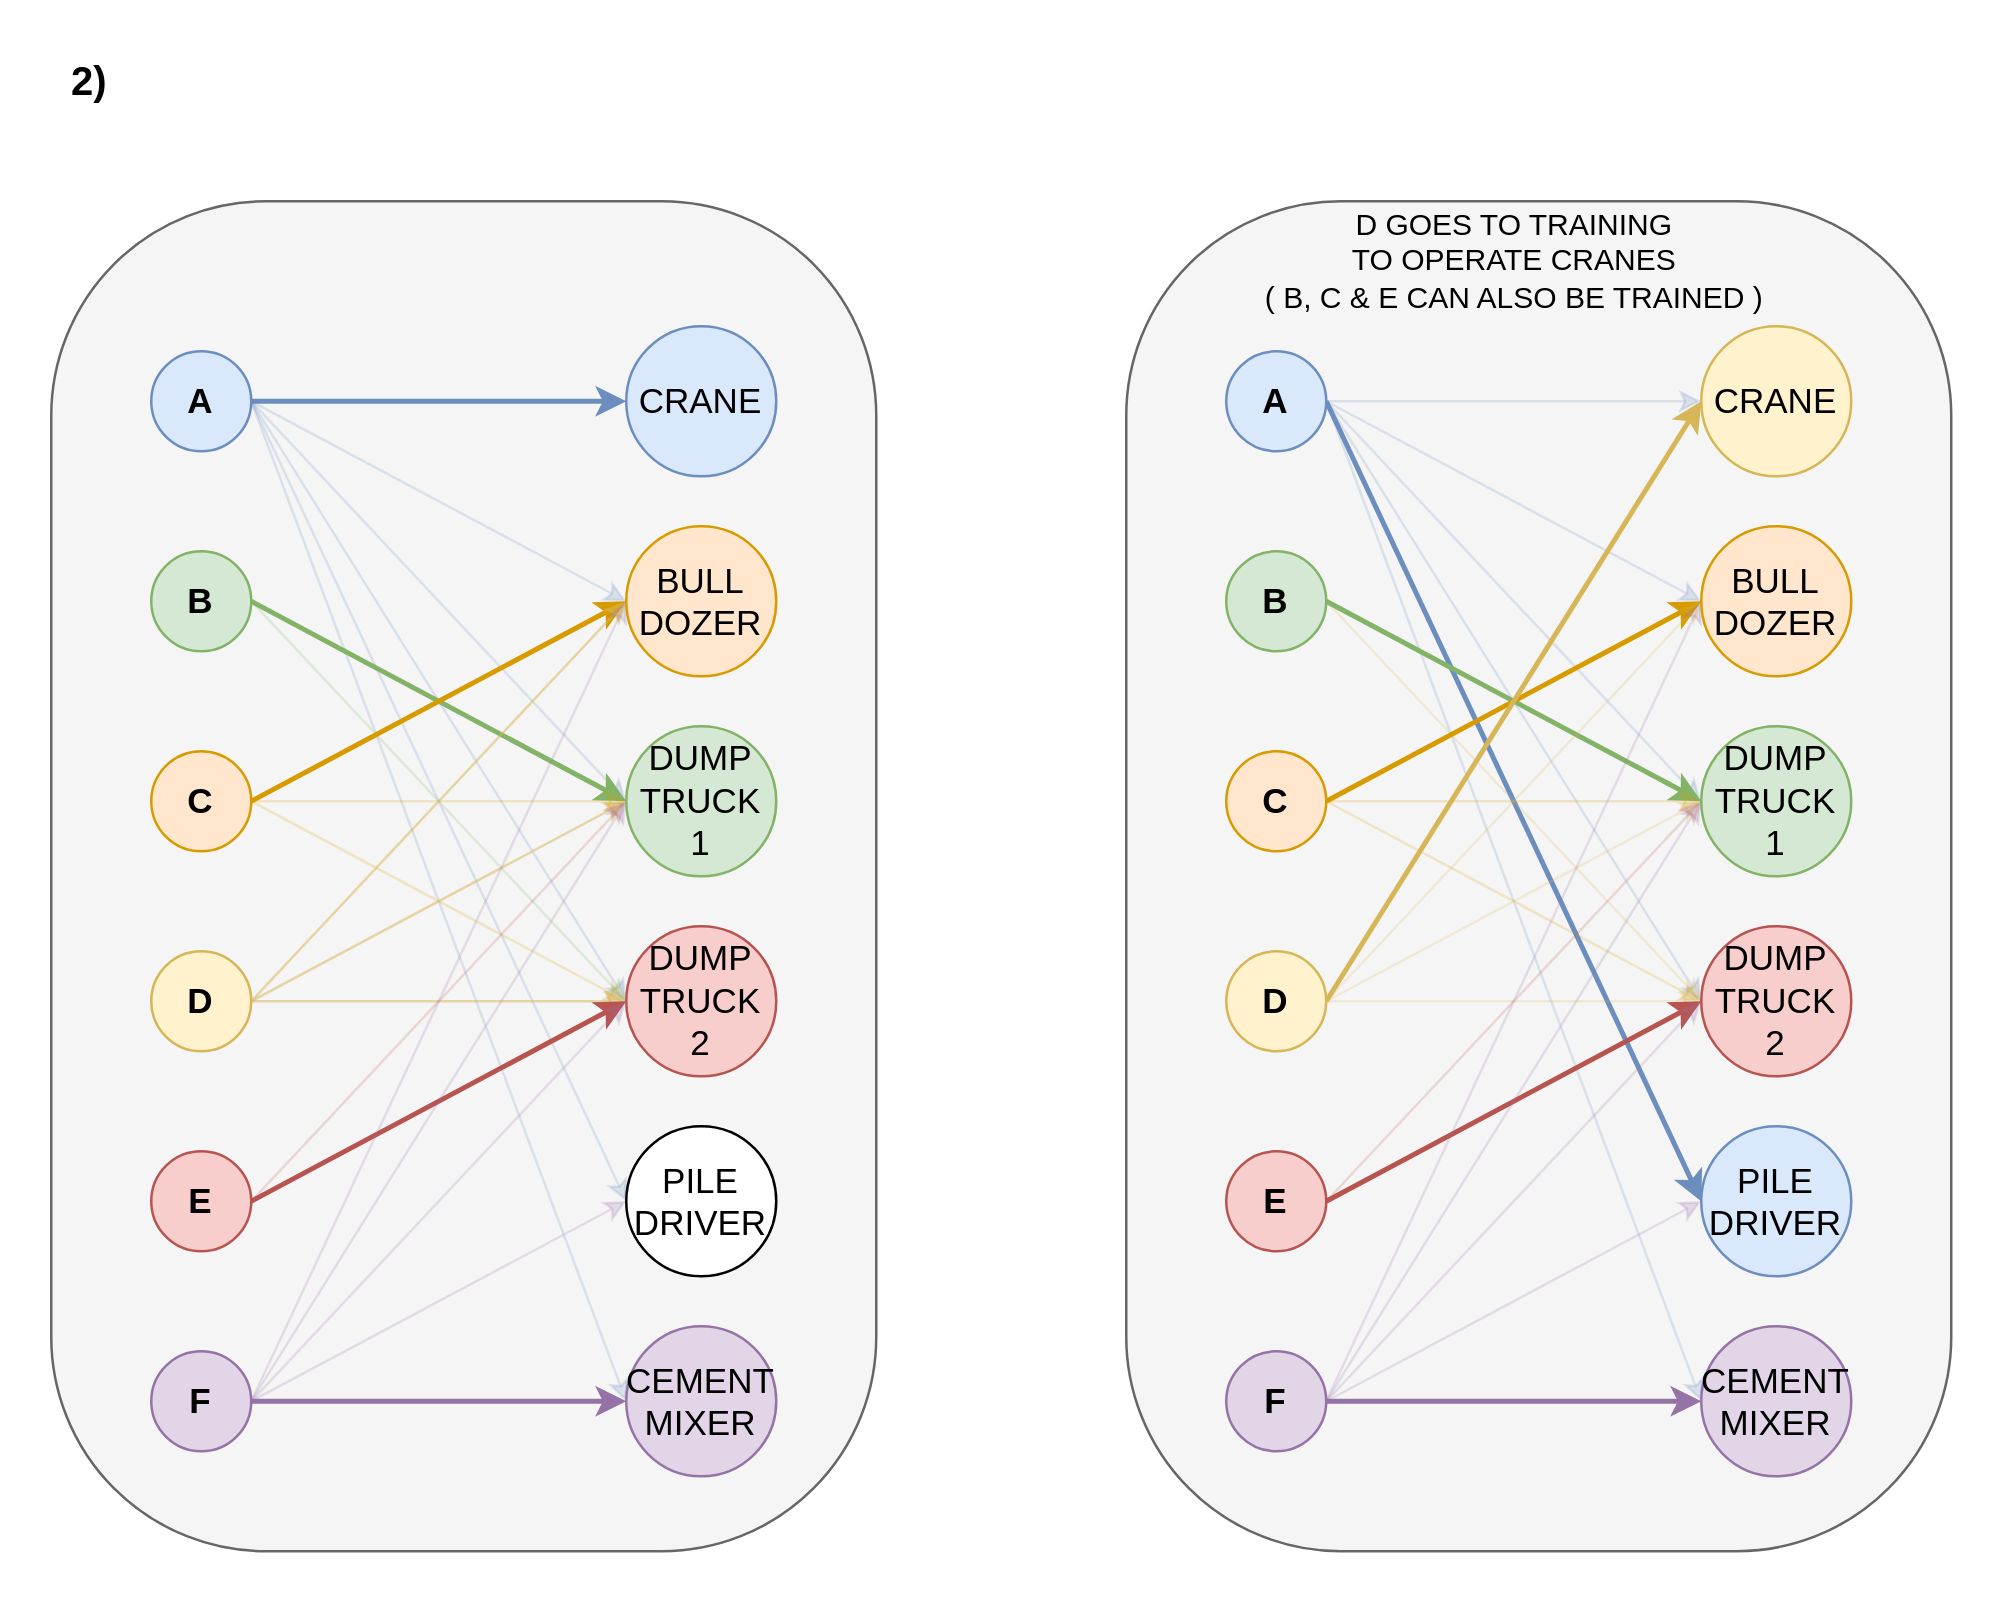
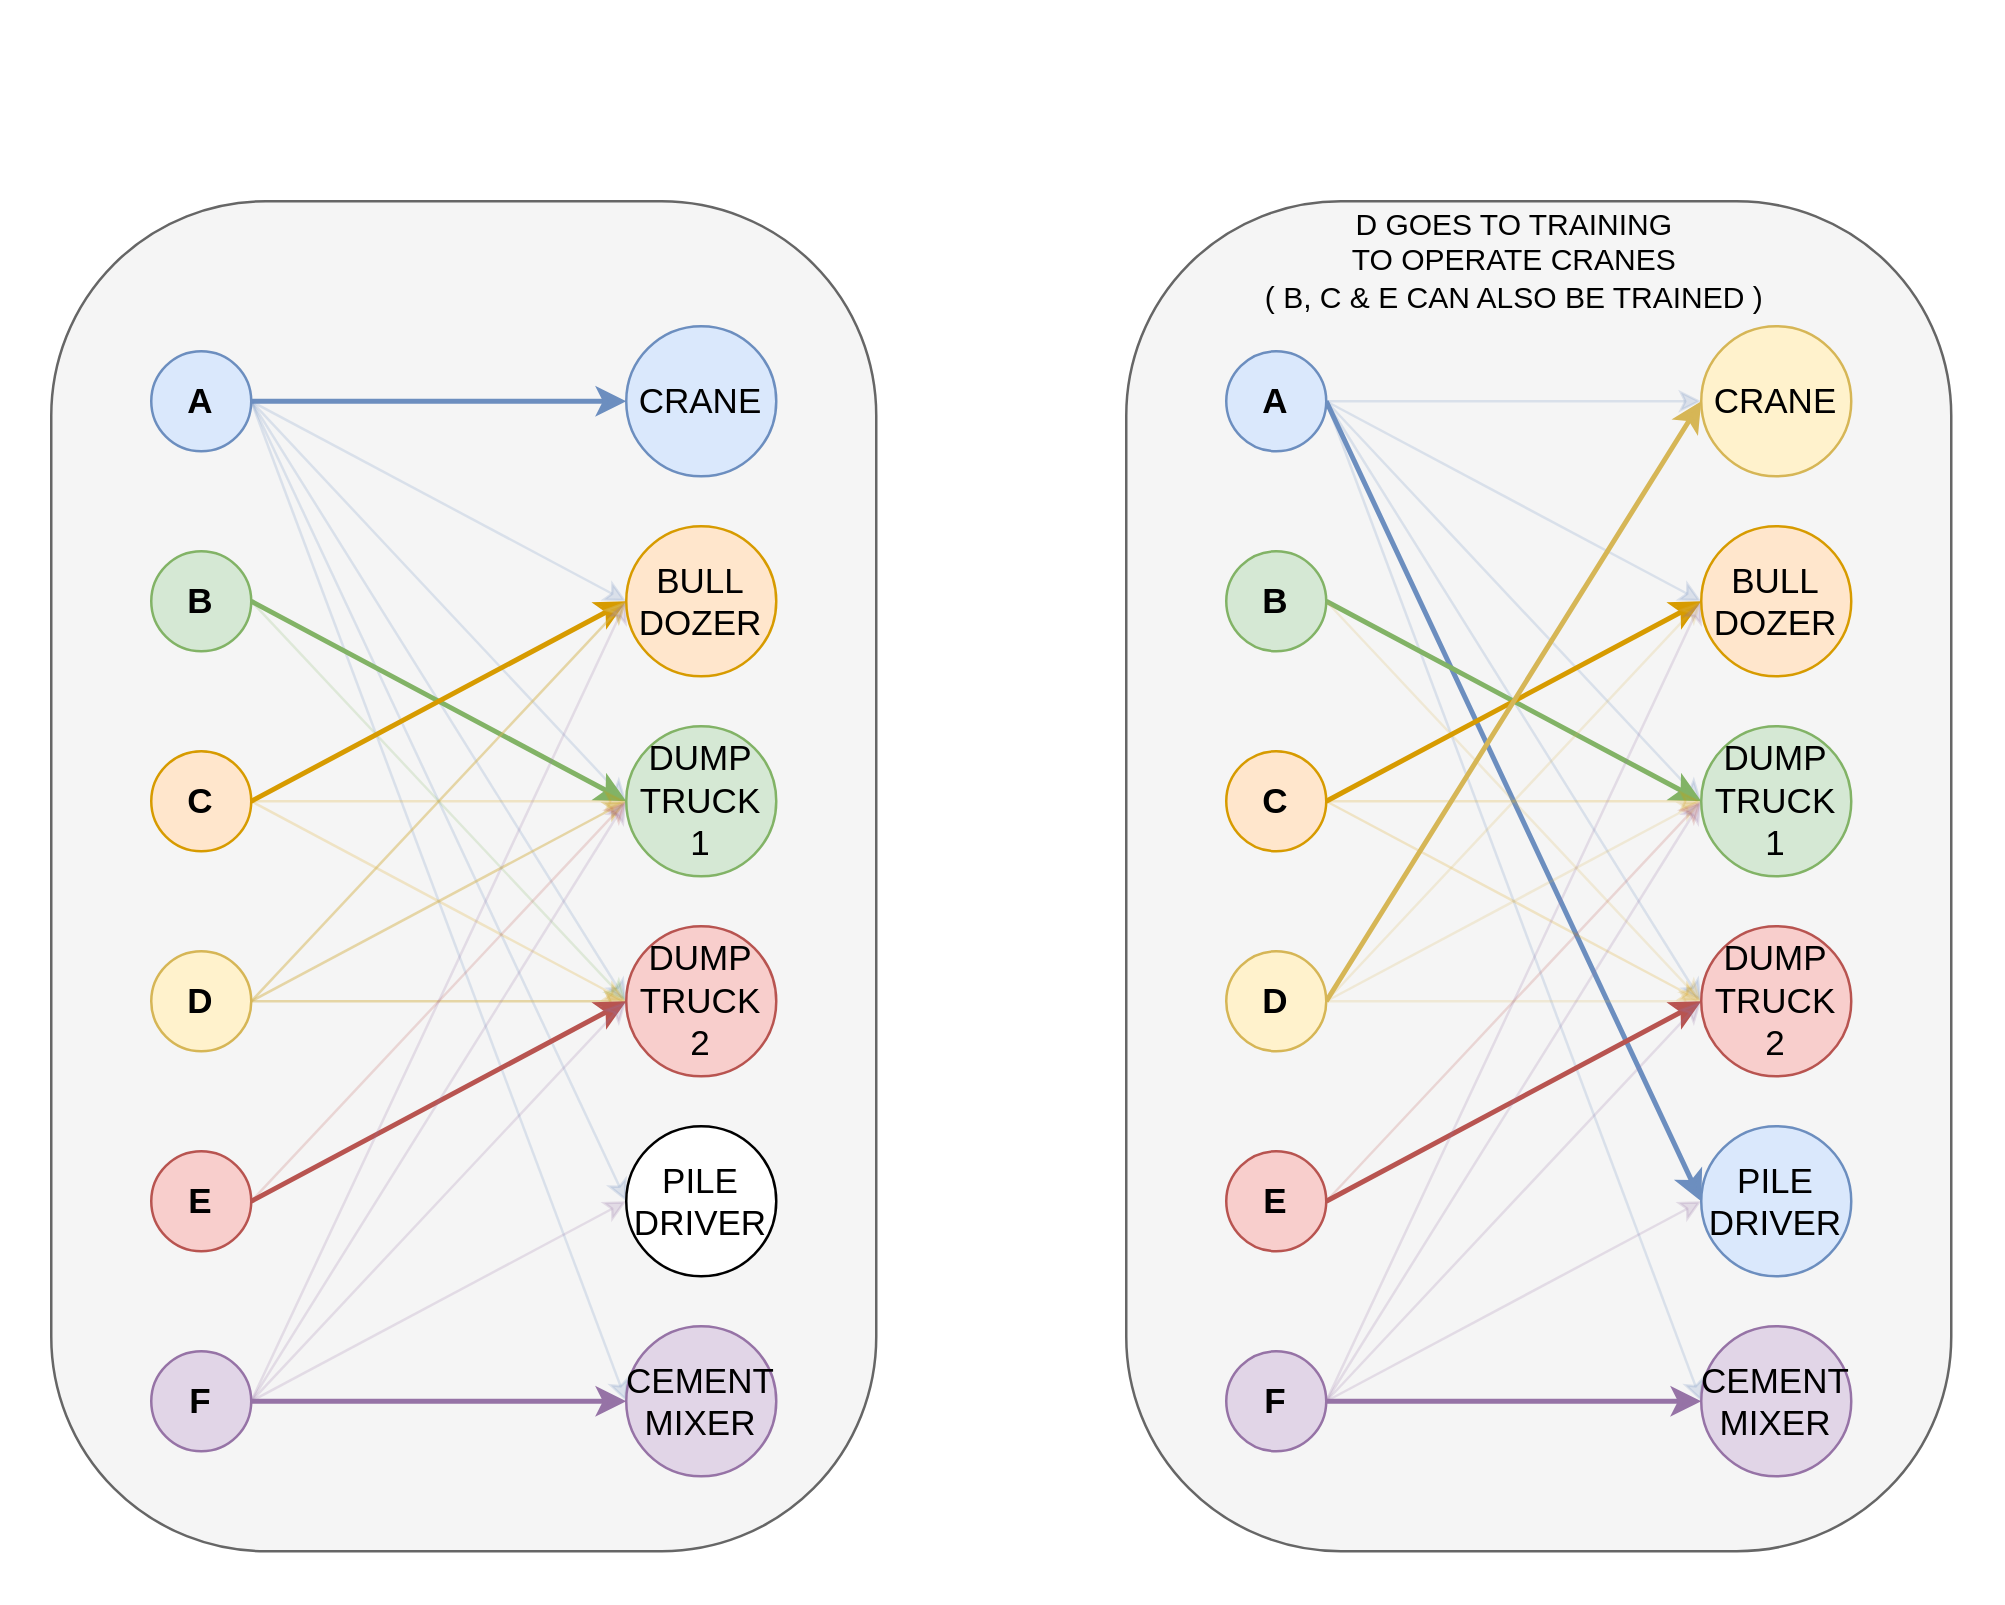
(89, 76) -> none
